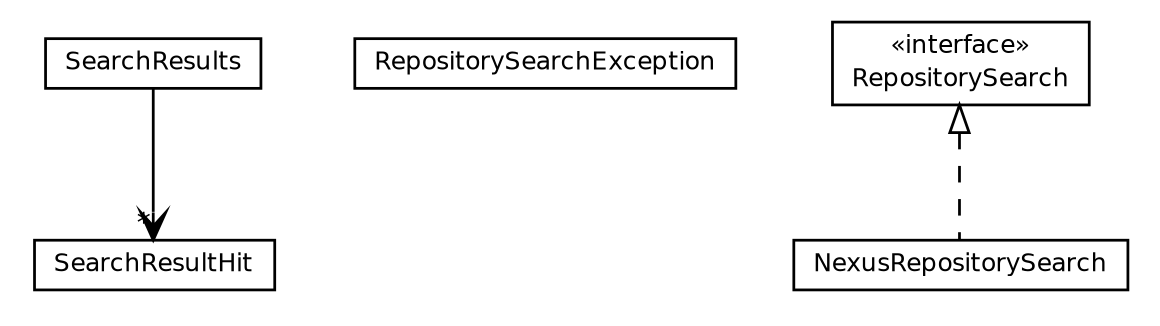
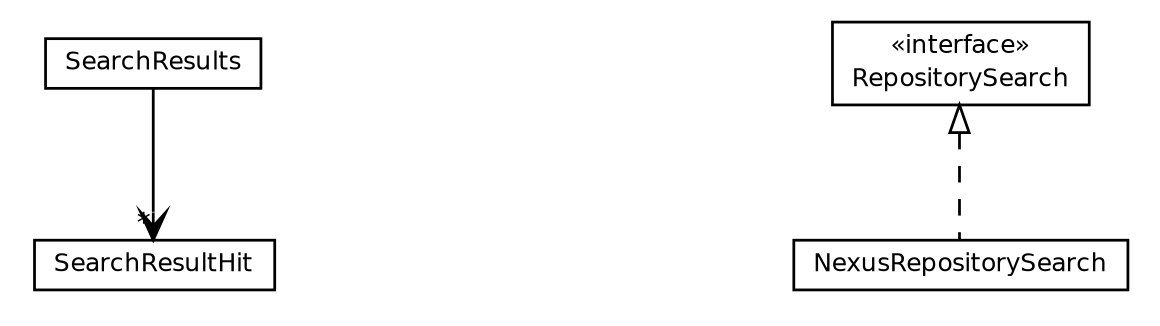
(545, 64) -> none
